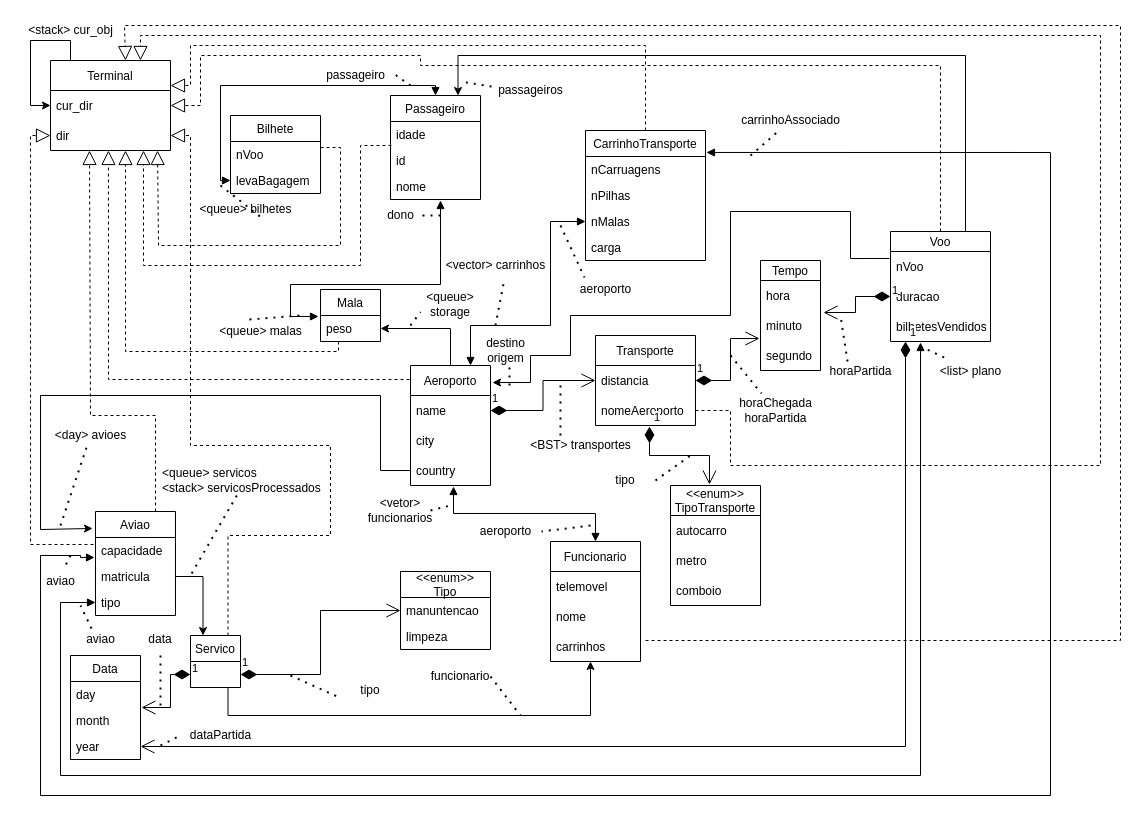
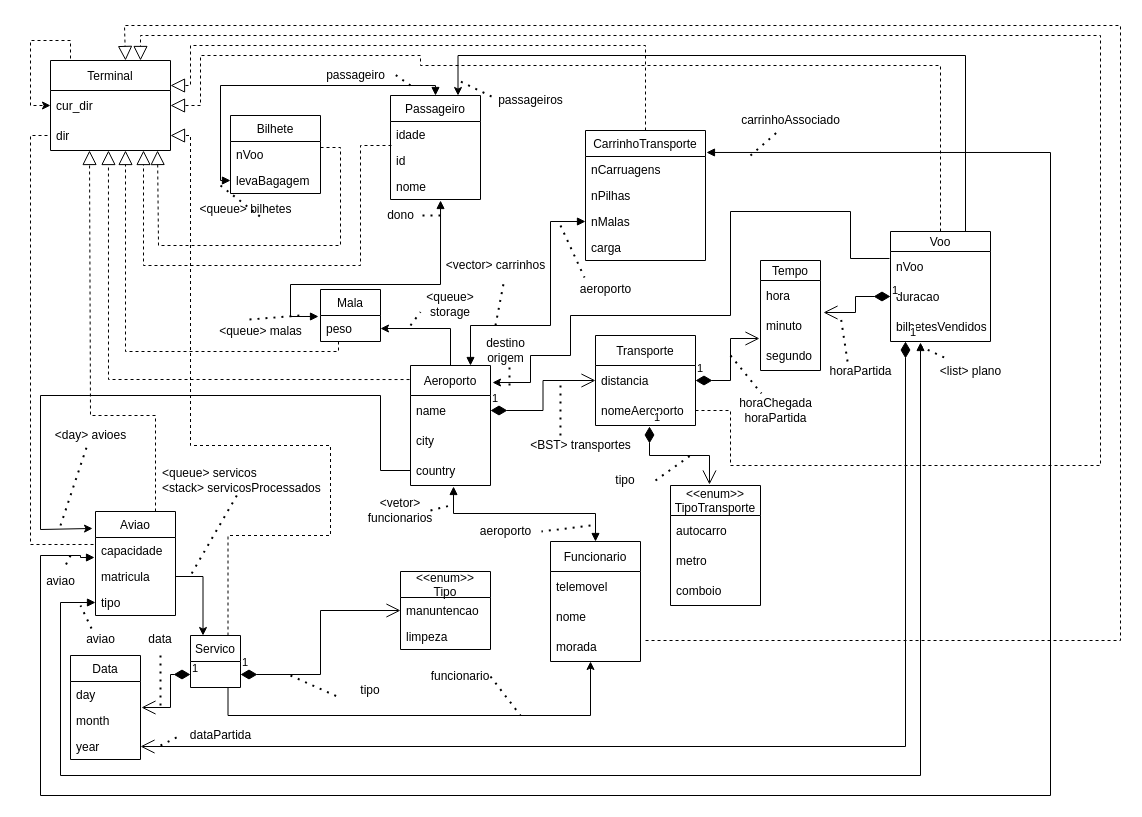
(71, 31) -> none
(31, 49) -> (31, 49)
(531, 91) -> (531, 101)
(35, 136) -> (41, 136)
(585, 647) -> (576, 647)
